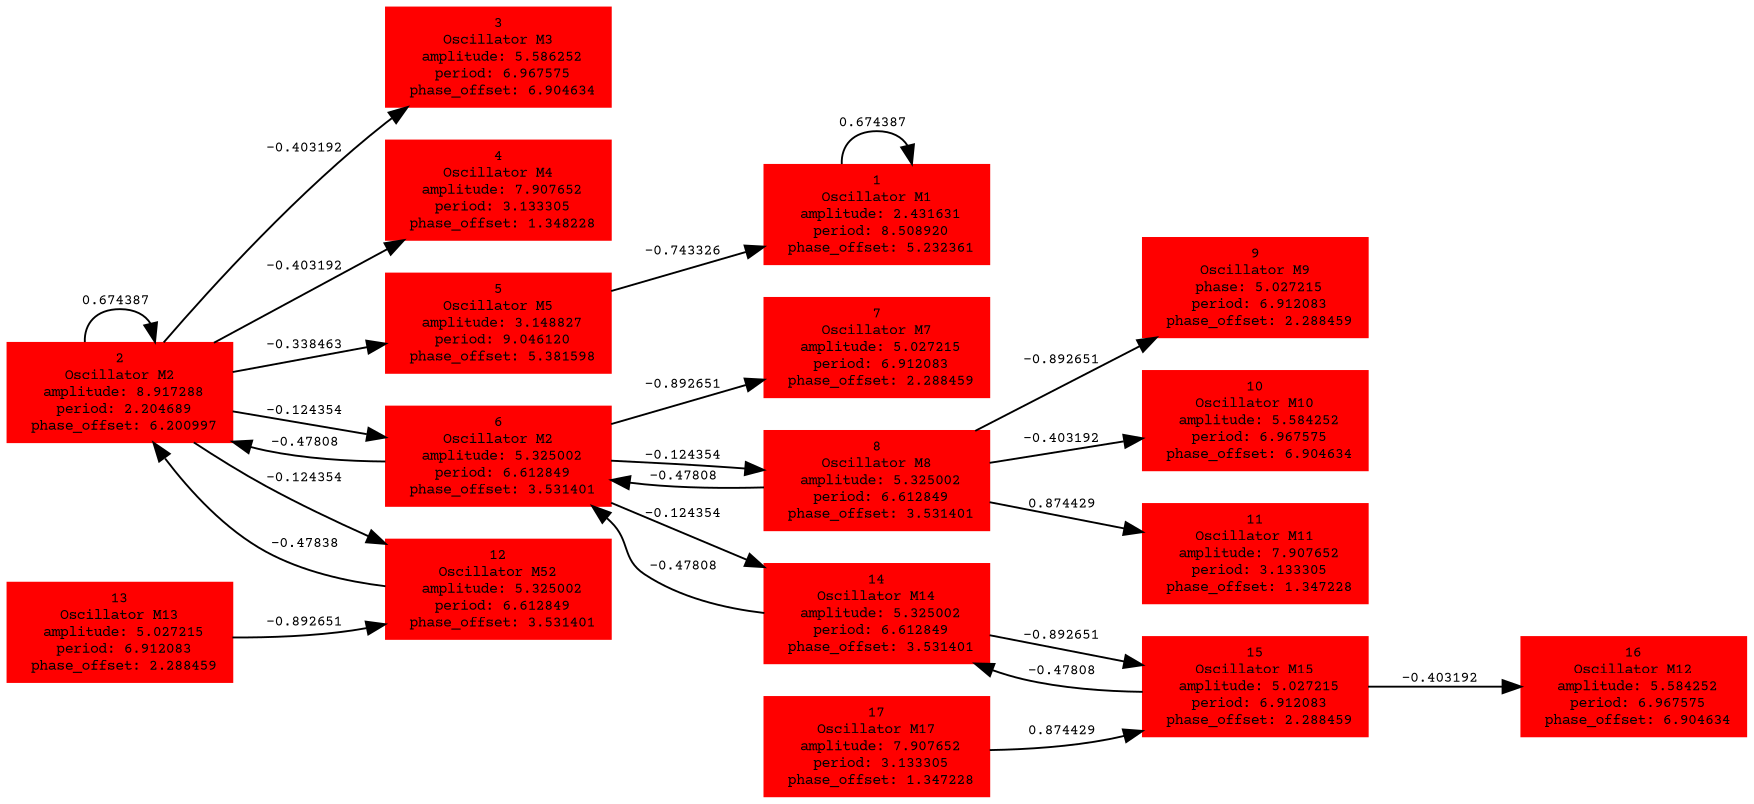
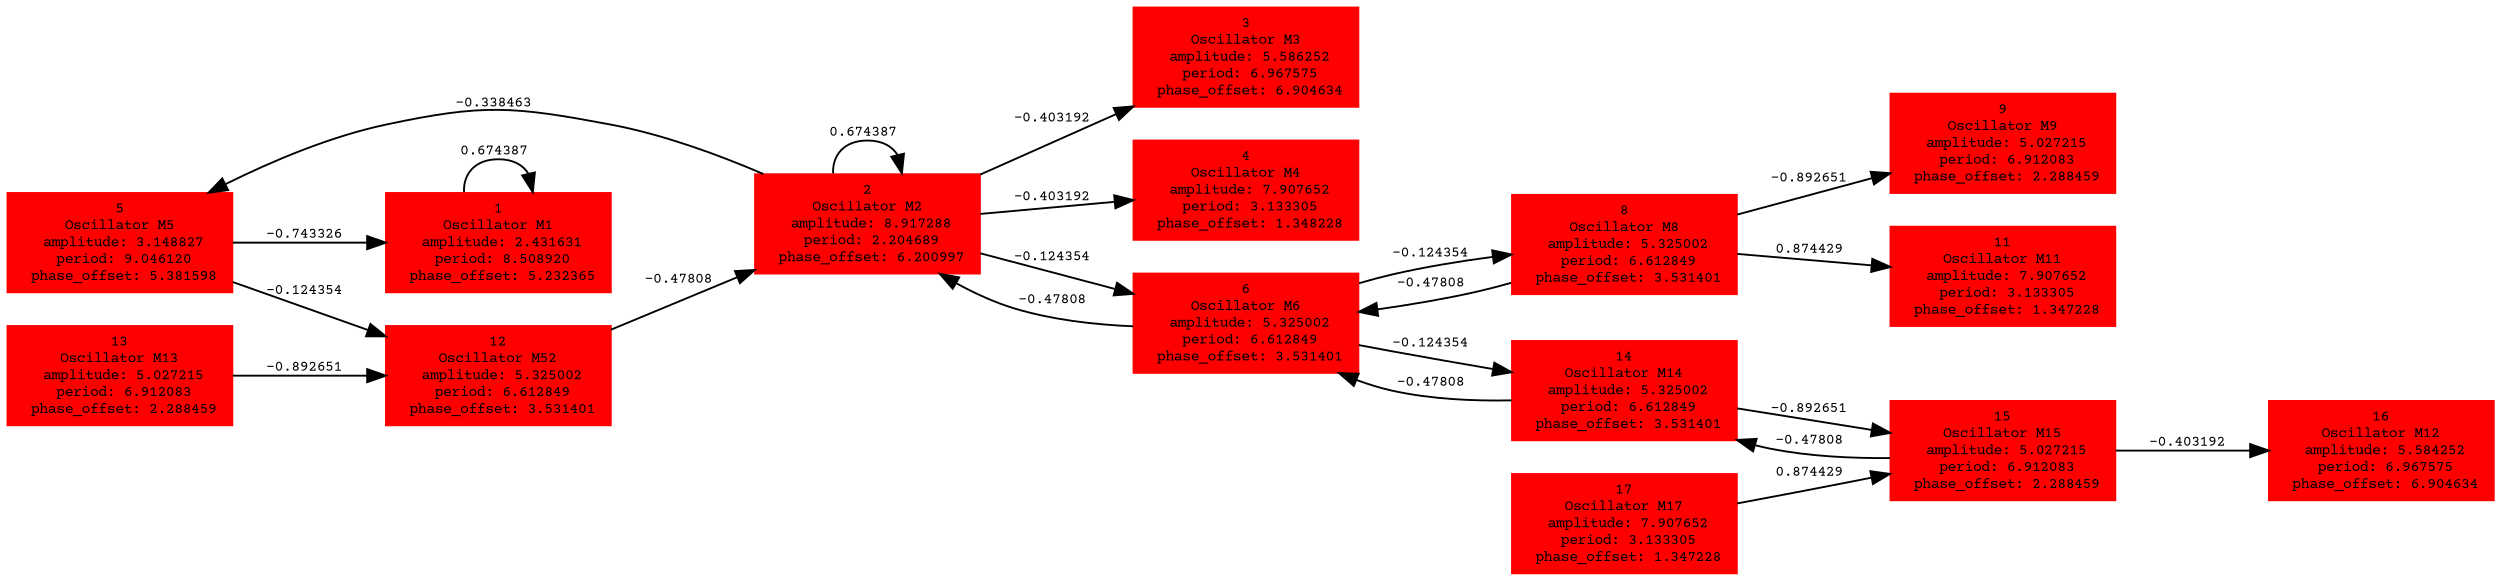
(877, 247) -> (498, 275)
(1255, 287) -> (2003, 142)
(877, 348) -> none
(1255, 421) -> none
(498, 438) -> (1246, 305)
(279, 493) -> (300, 306)
(309, 543) -> (683, 279)
